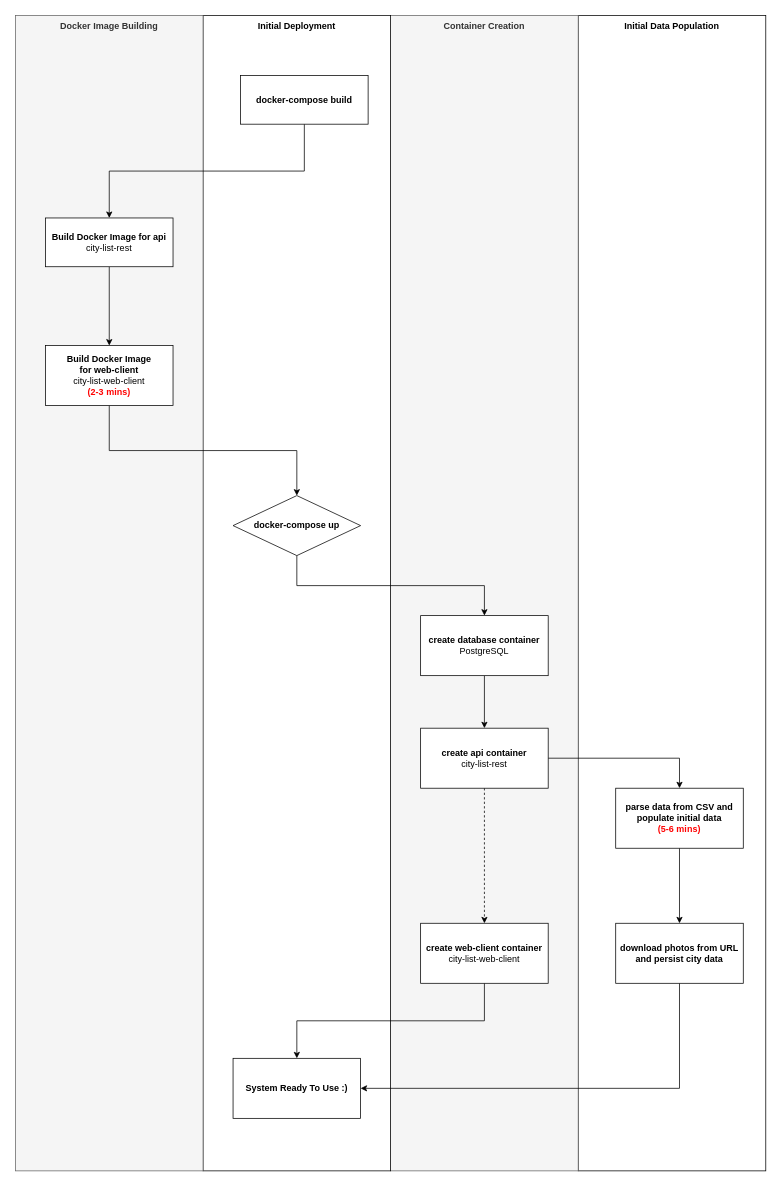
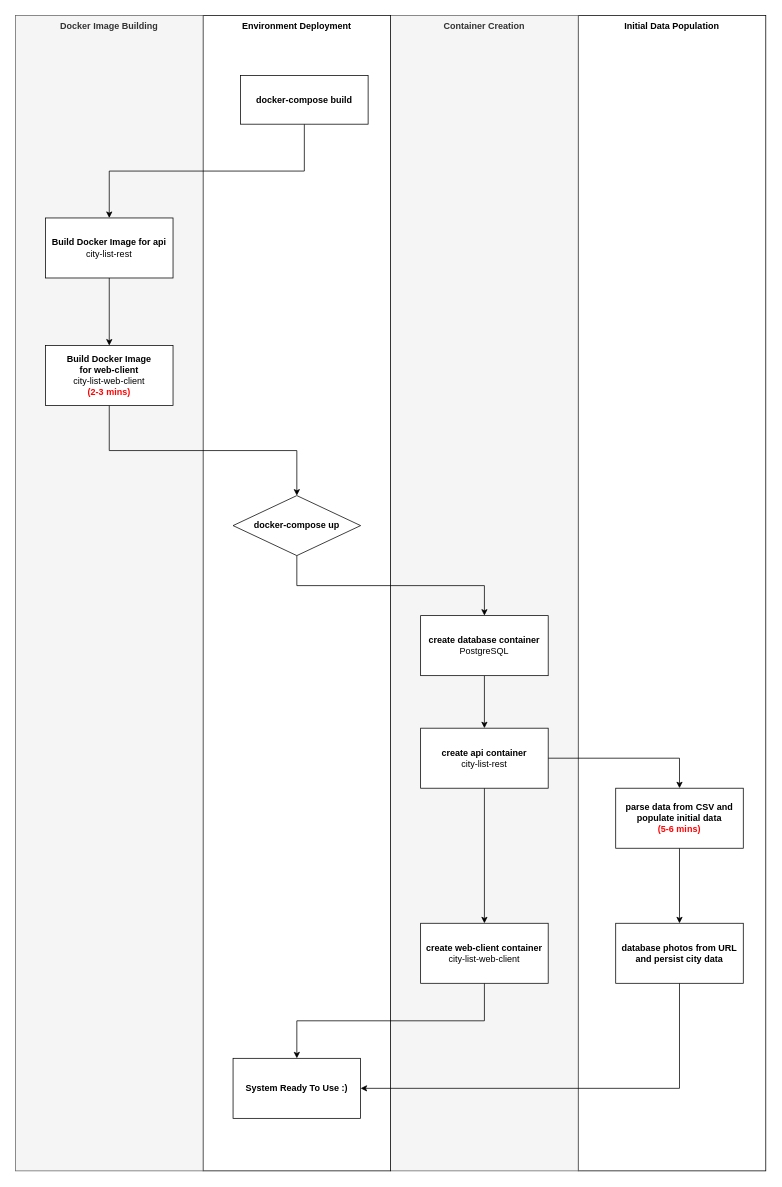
(297, 26) -> (297, 26)
(109, 242) -> (109, 248)
(484, 853) -> (484, 853)
(679, 953) -> (679, 953)
